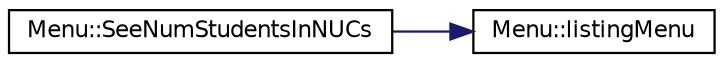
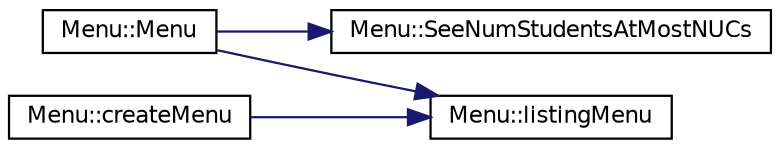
(201, 32) -> (130, 32)
none -> (551, 32)
none -> (130, 117)
